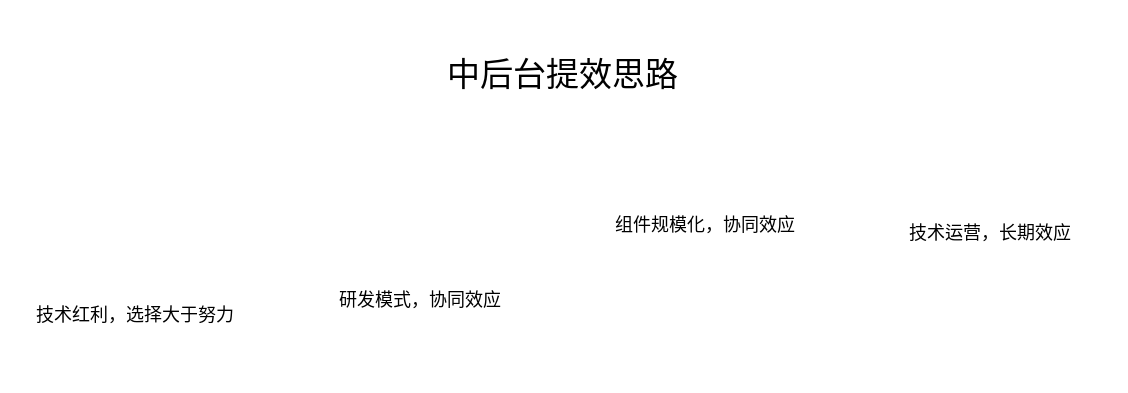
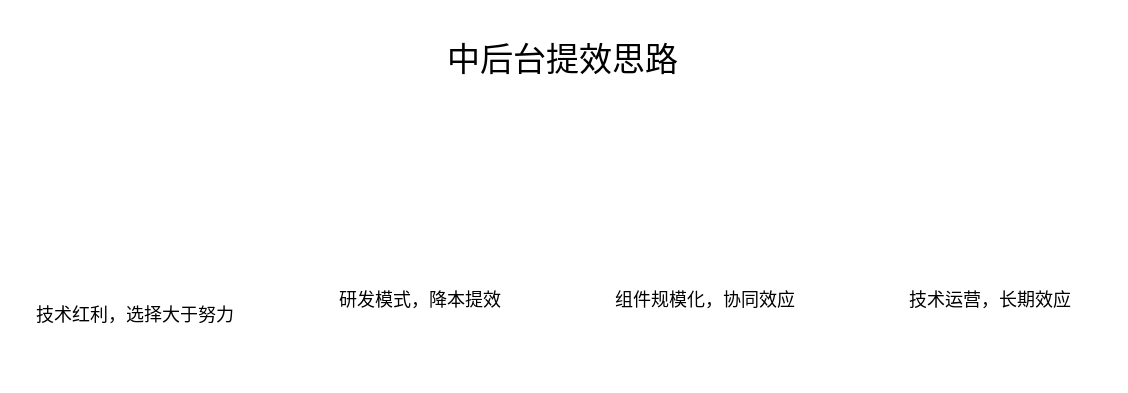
(563, 76) -> (563, 61)
(706, 226) -> (706, 301)
(991, 233) -> (991, 301)
(421, 301) -> (421, 301)
